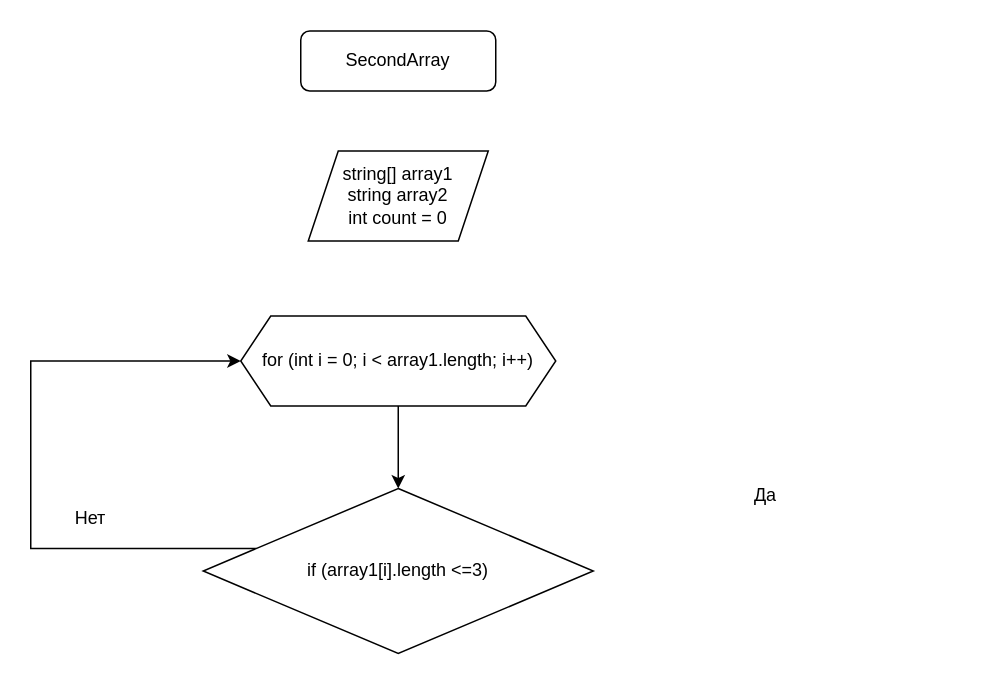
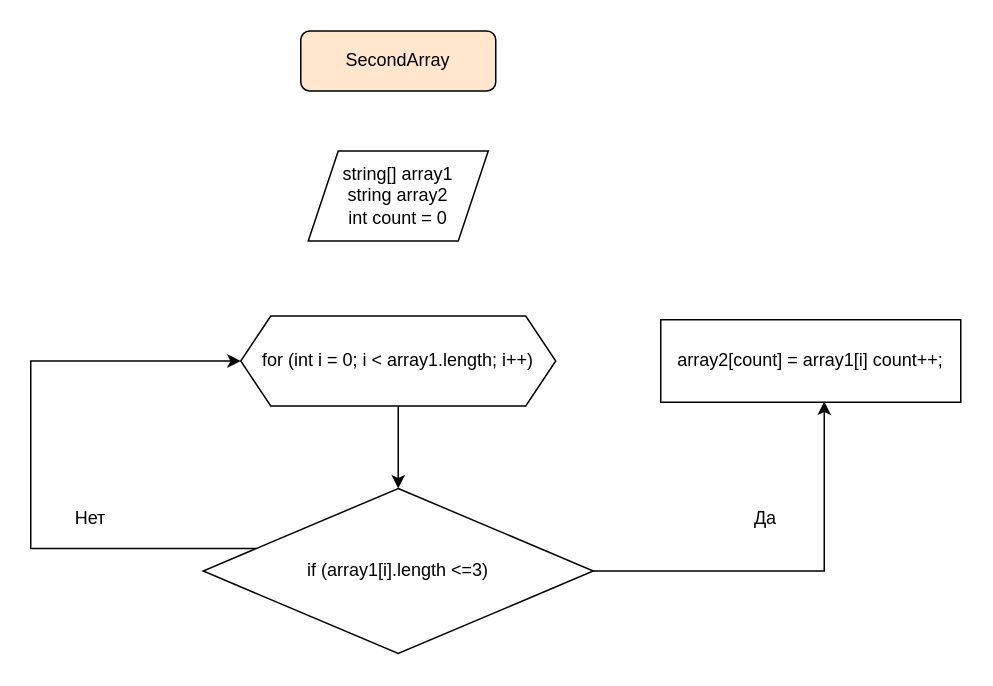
(398, 61) -> (398, 61)
none -> (811, 361)
(766, 496) -> (766, 518)
none -> (788, 571)
